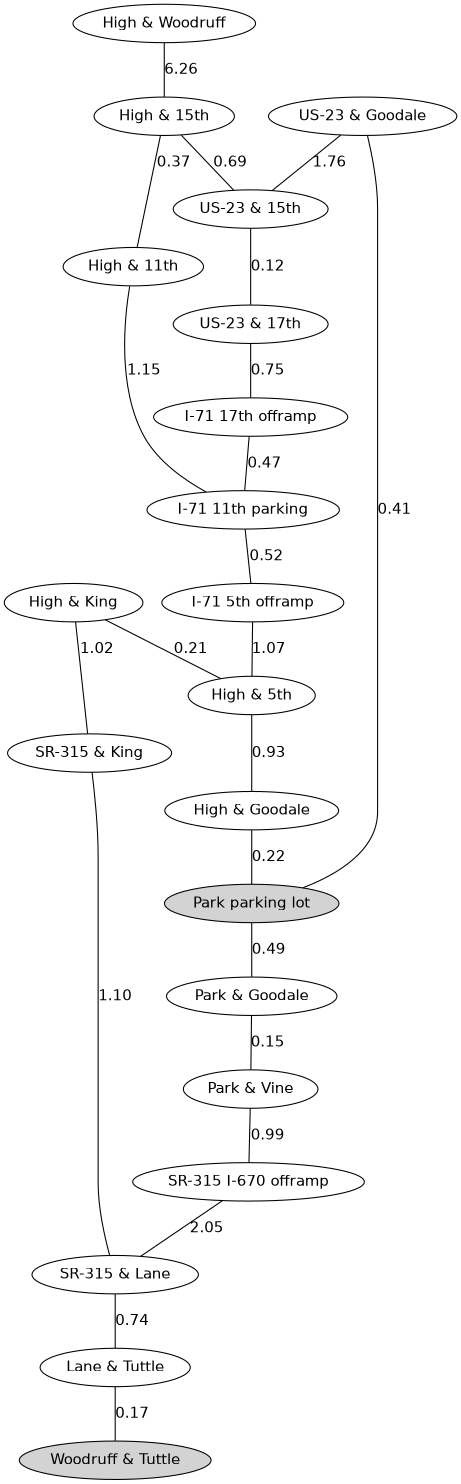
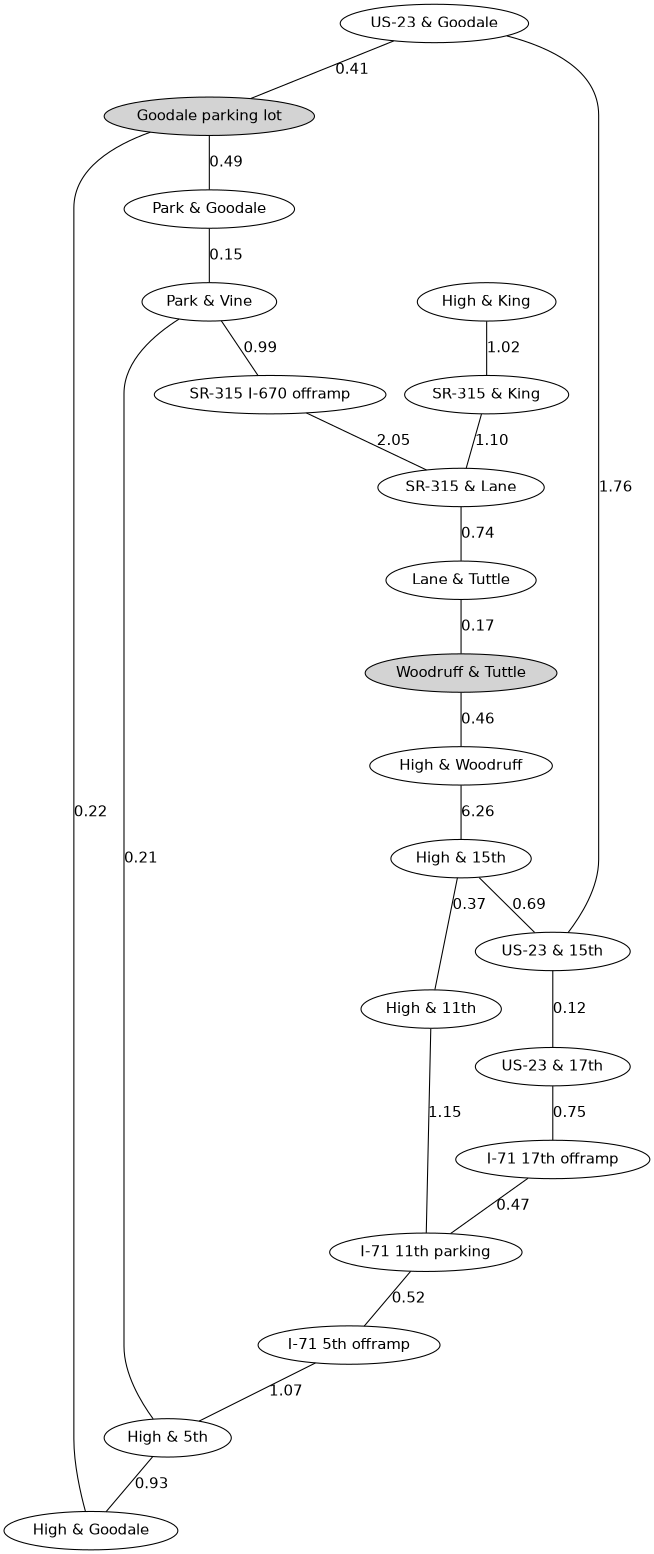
(163, 649) -> (124, 861)
none -> (461, 719)
(252, 903) -> (209, 116)
